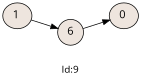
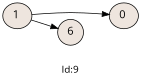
(93, 25) -> (67, 13)
